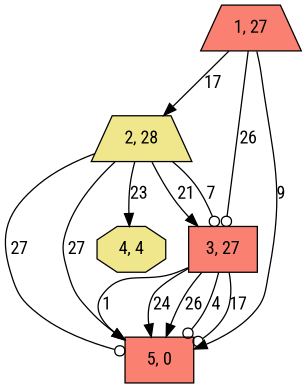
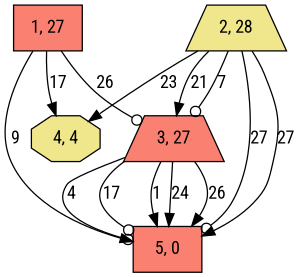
(251, 28) -> (48, 28)
(201, 79) -> (47, 78)
(223, 249) -> (174, 139)
